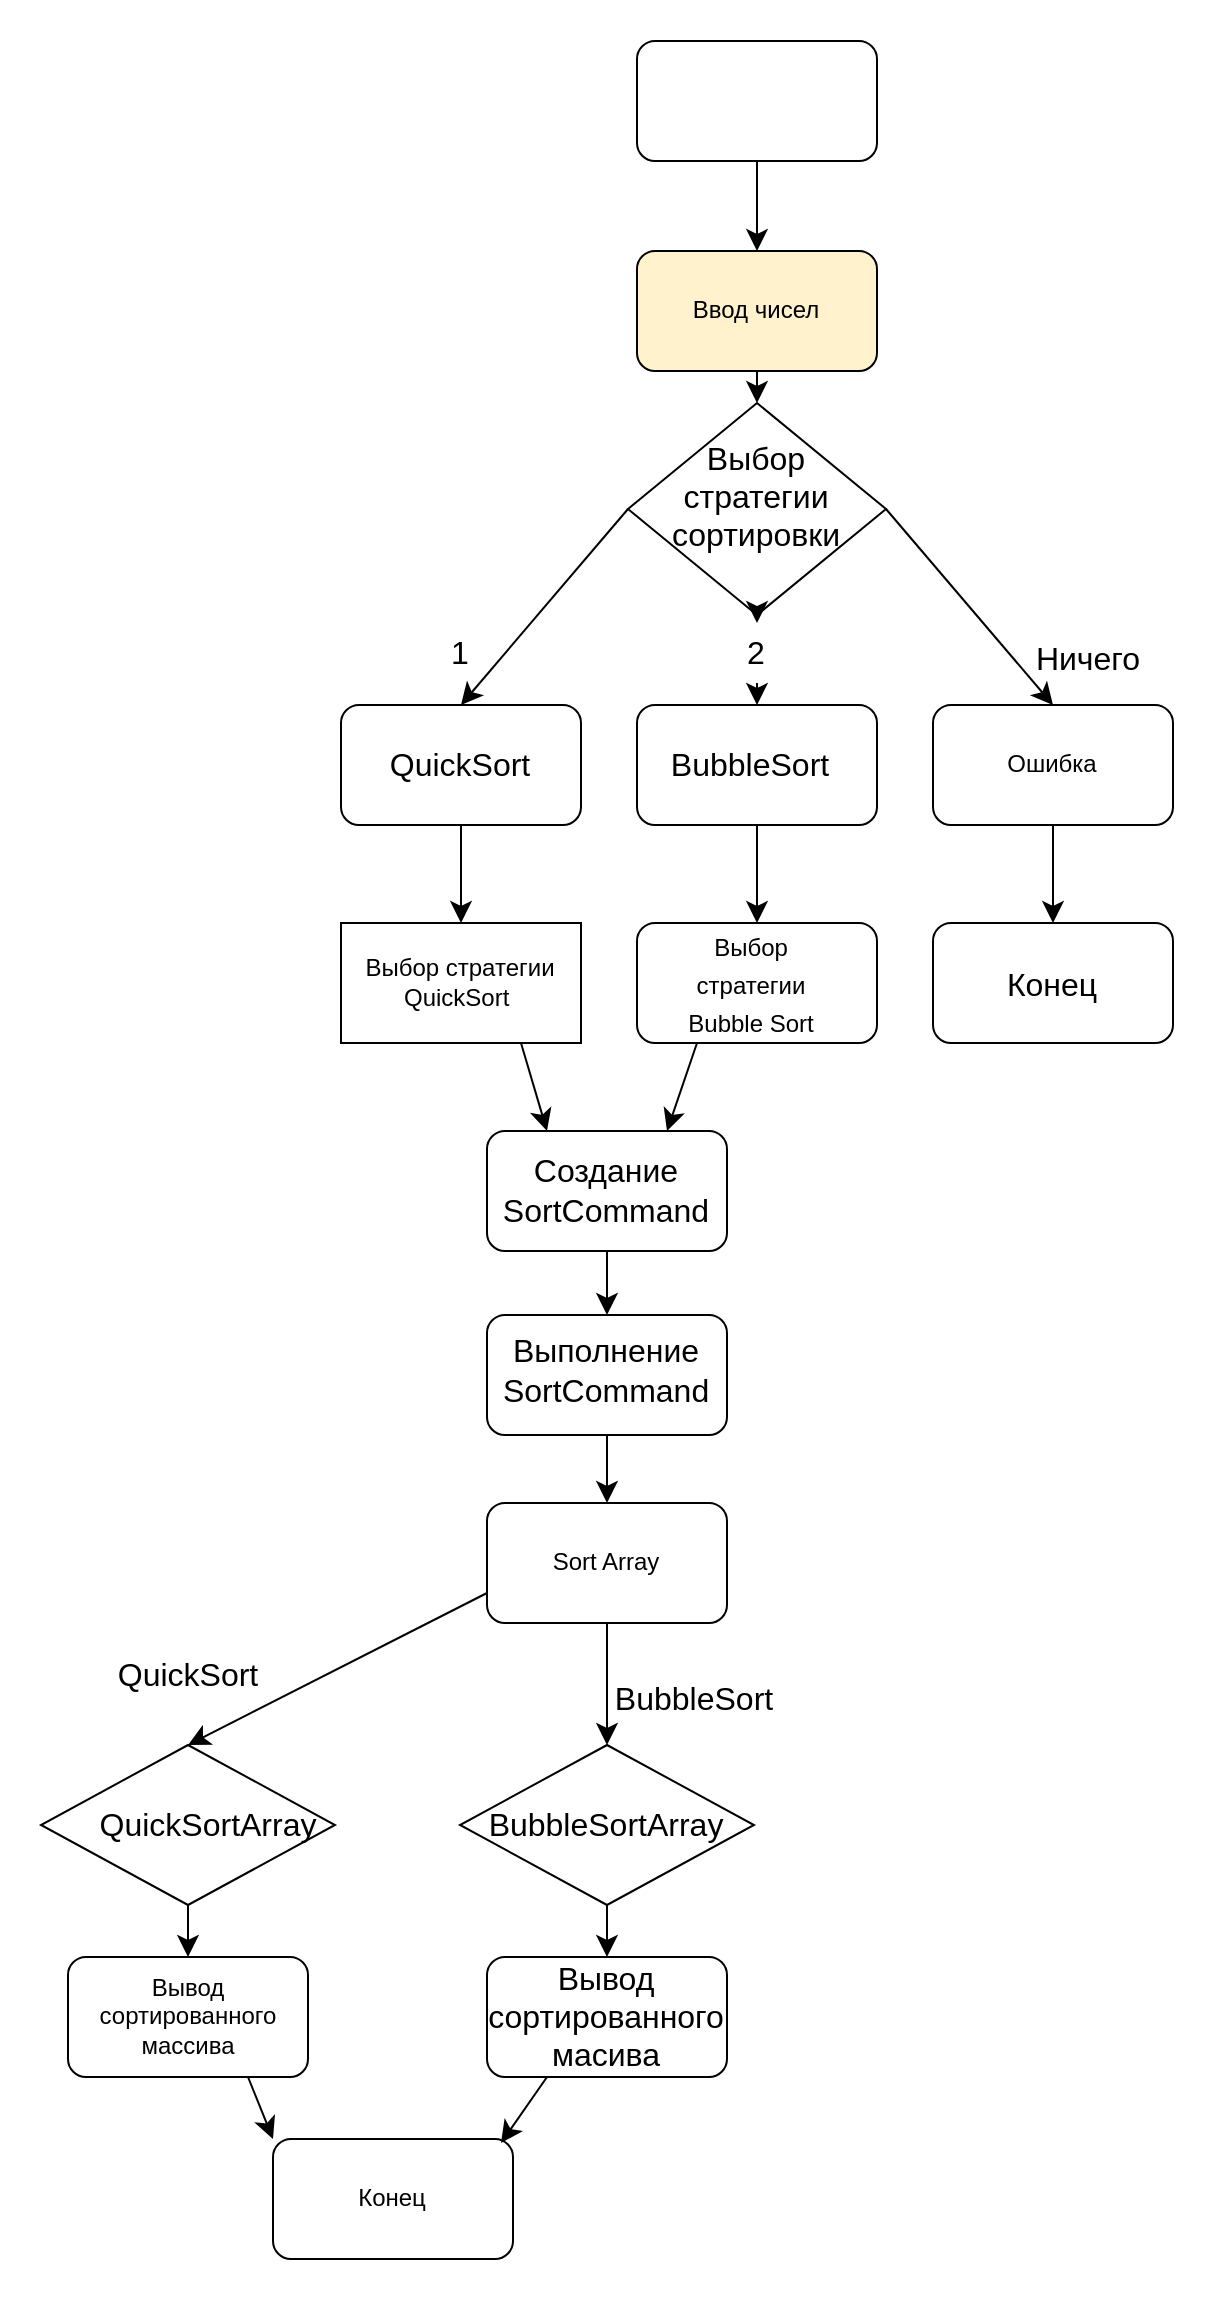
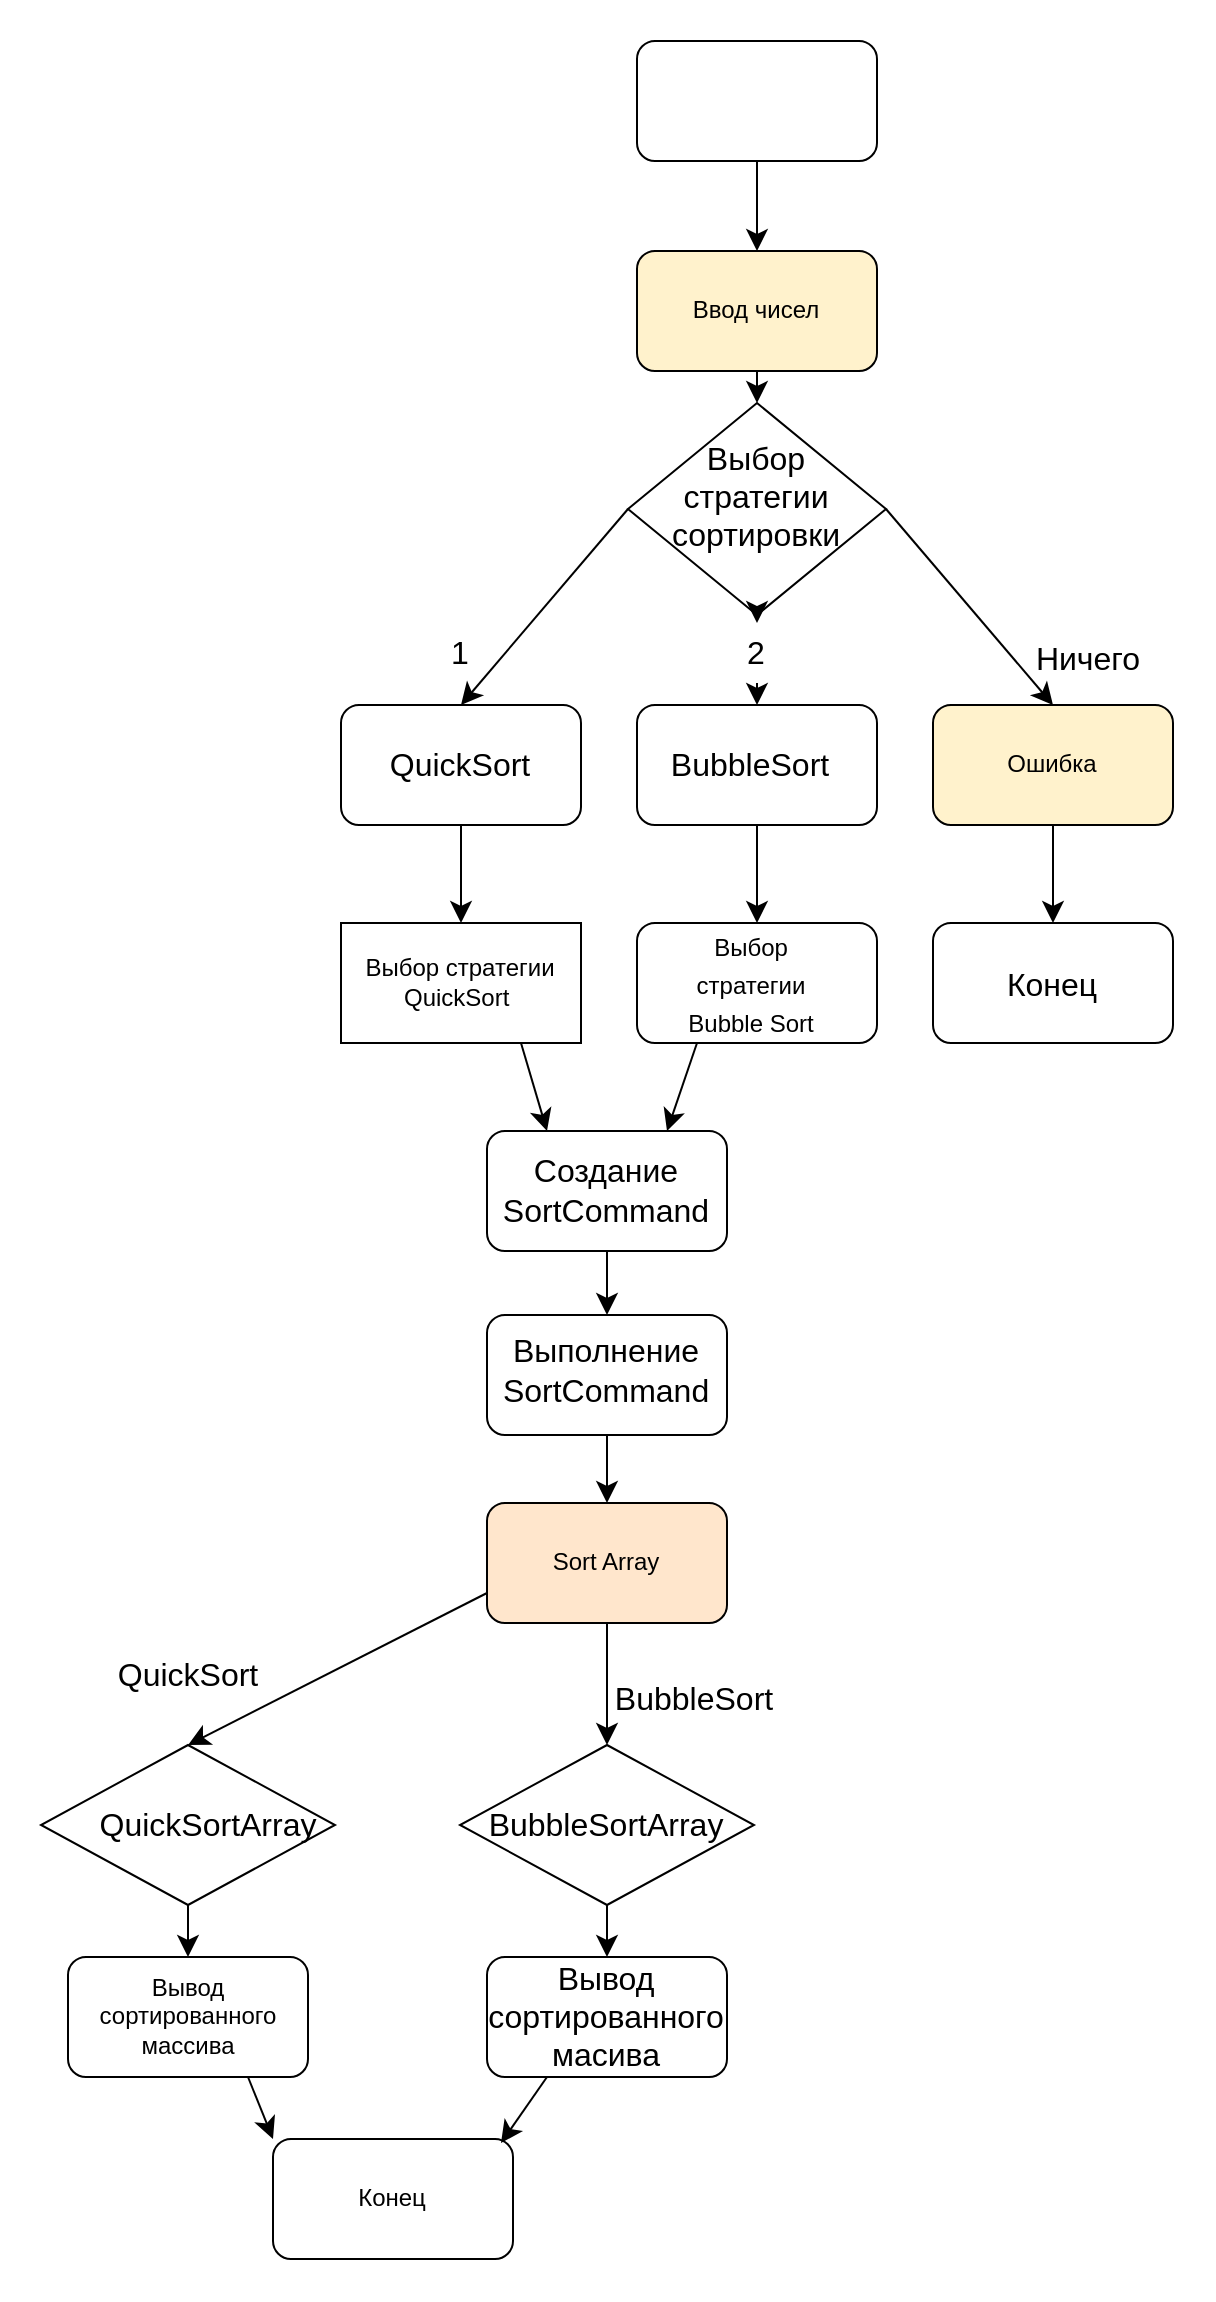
(1053, 765) -> (1053, 765)
(607, 1563) -> (607, 1563)
